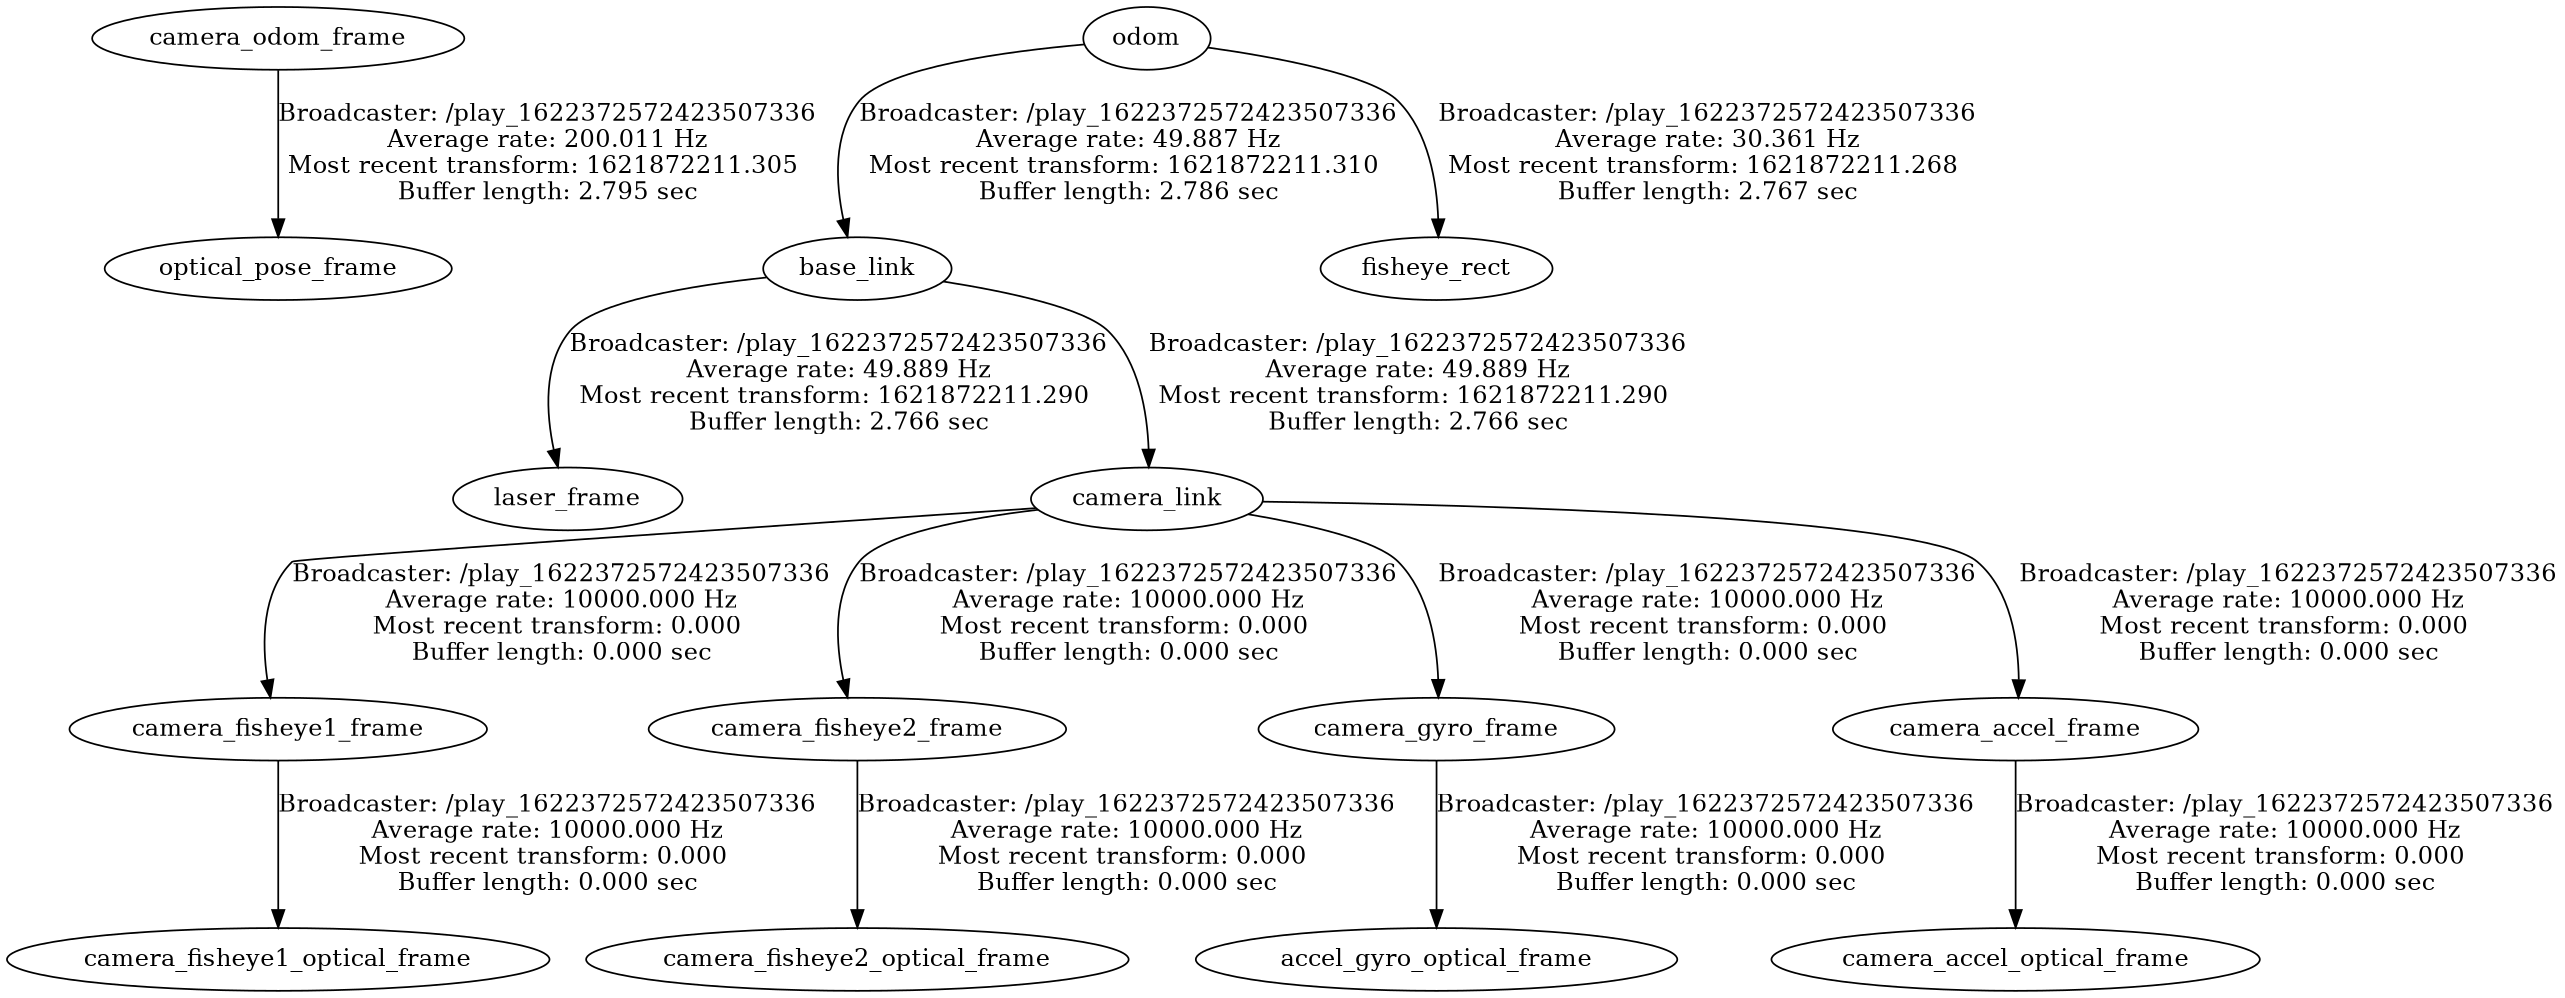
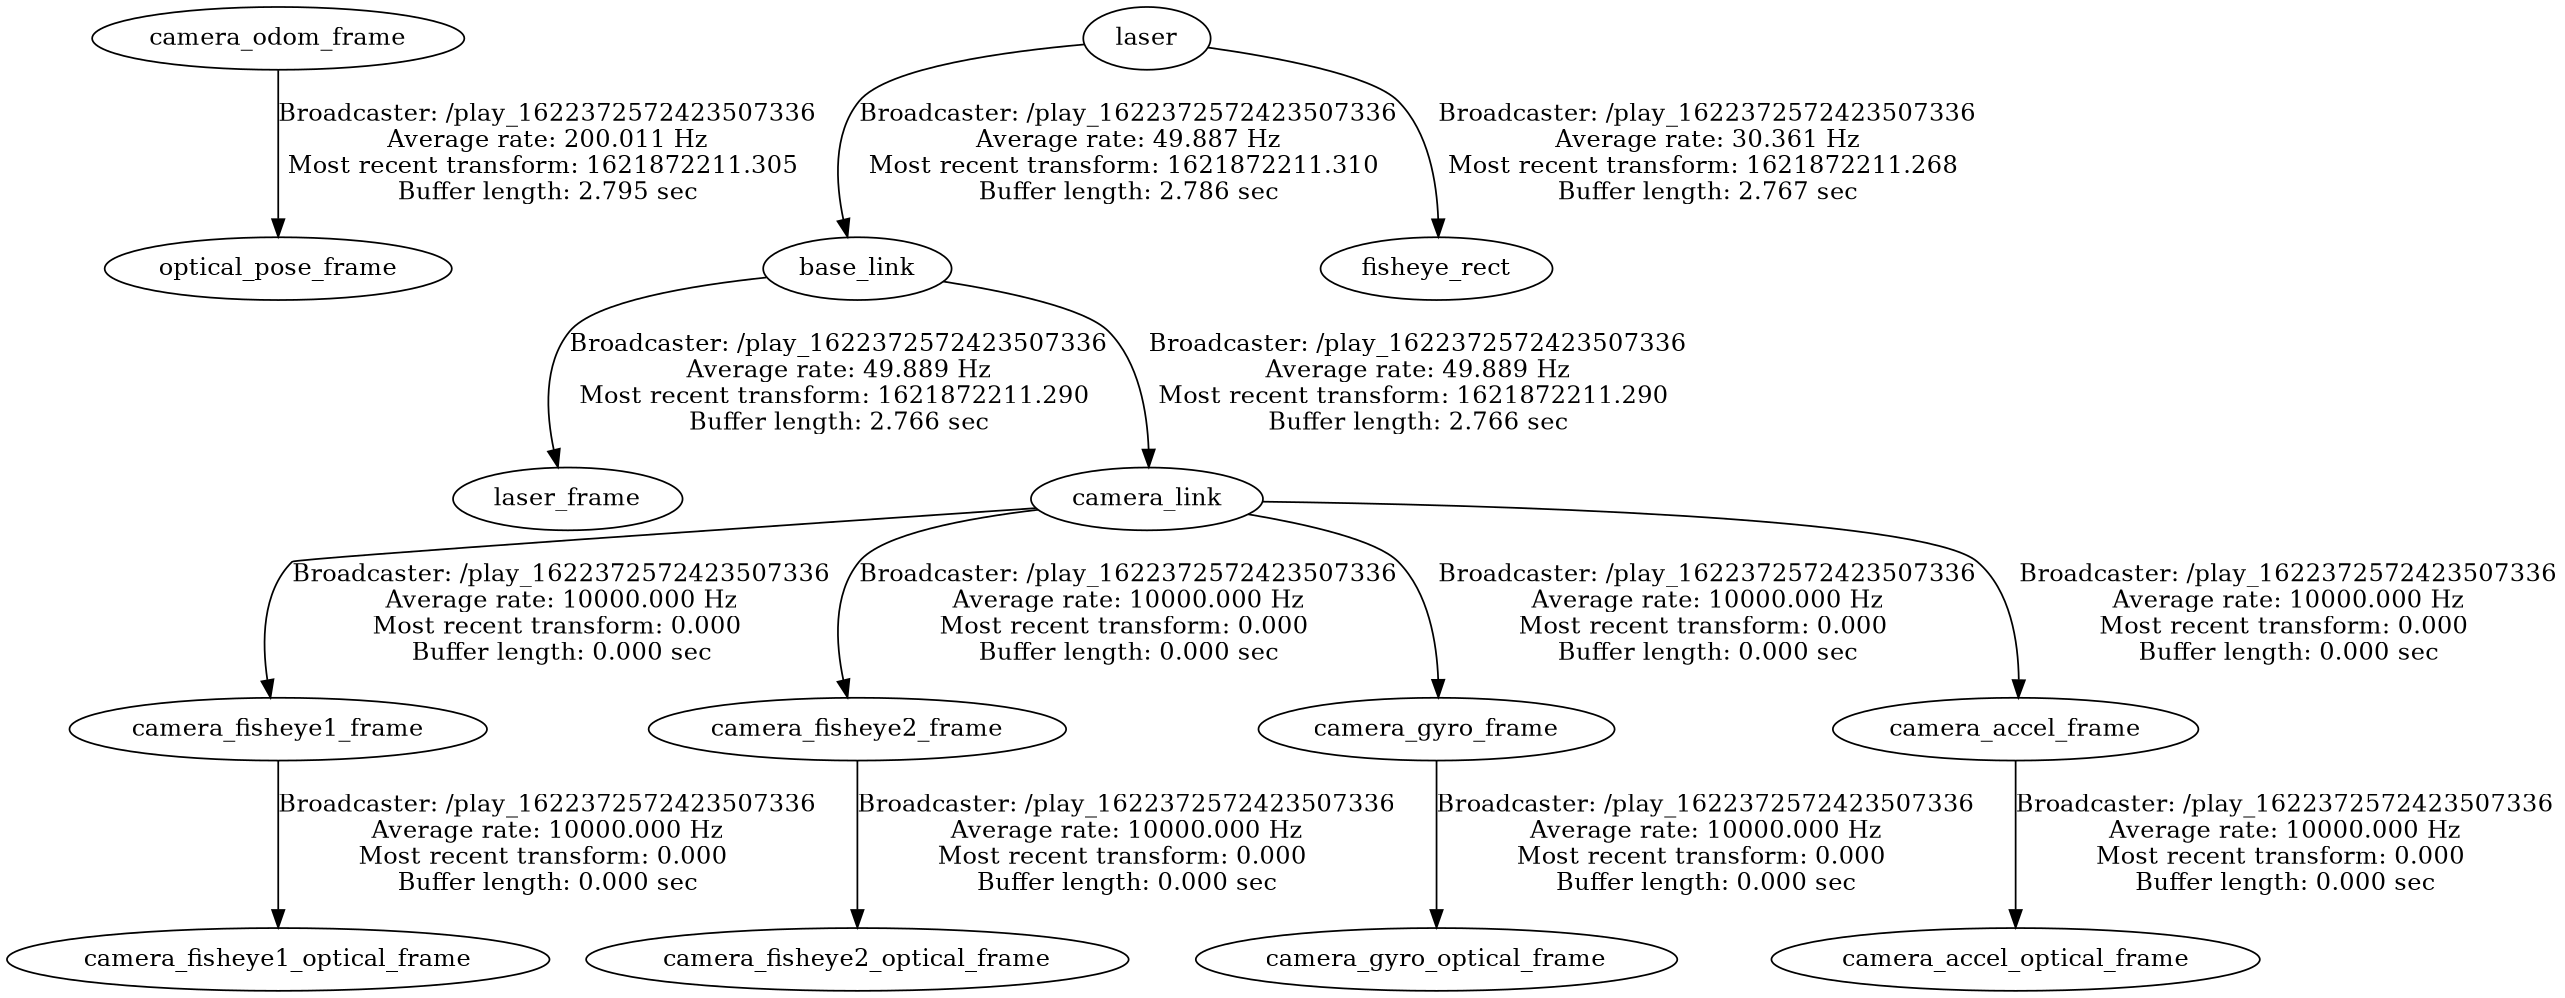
(1147, 38) -> (1147, 38)
(1437, 959) -> (1437, 959)
